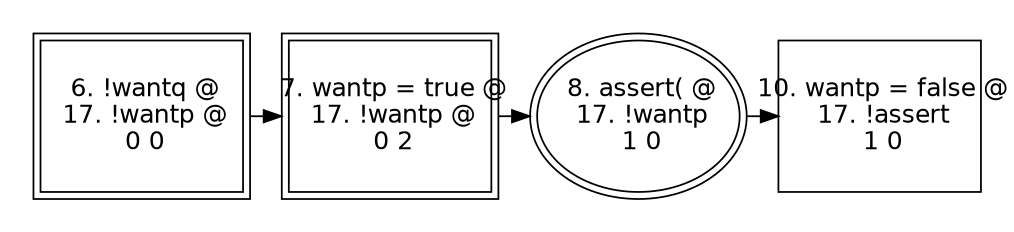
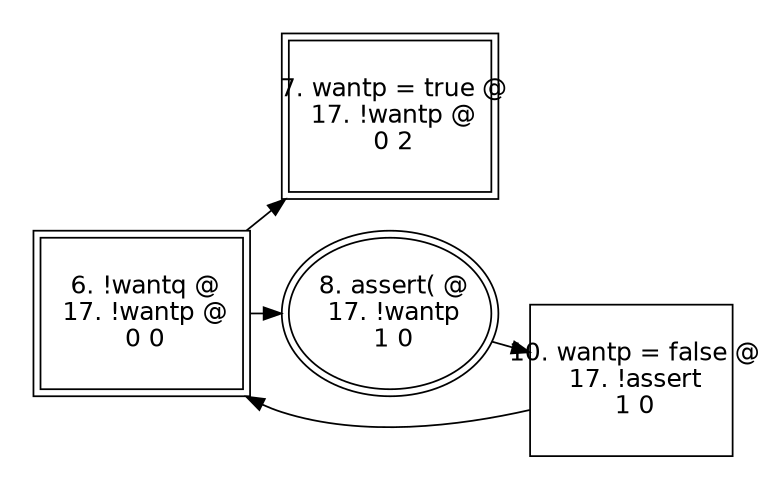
(505, 116) -> (257, 313)
none -> (395, 427)
